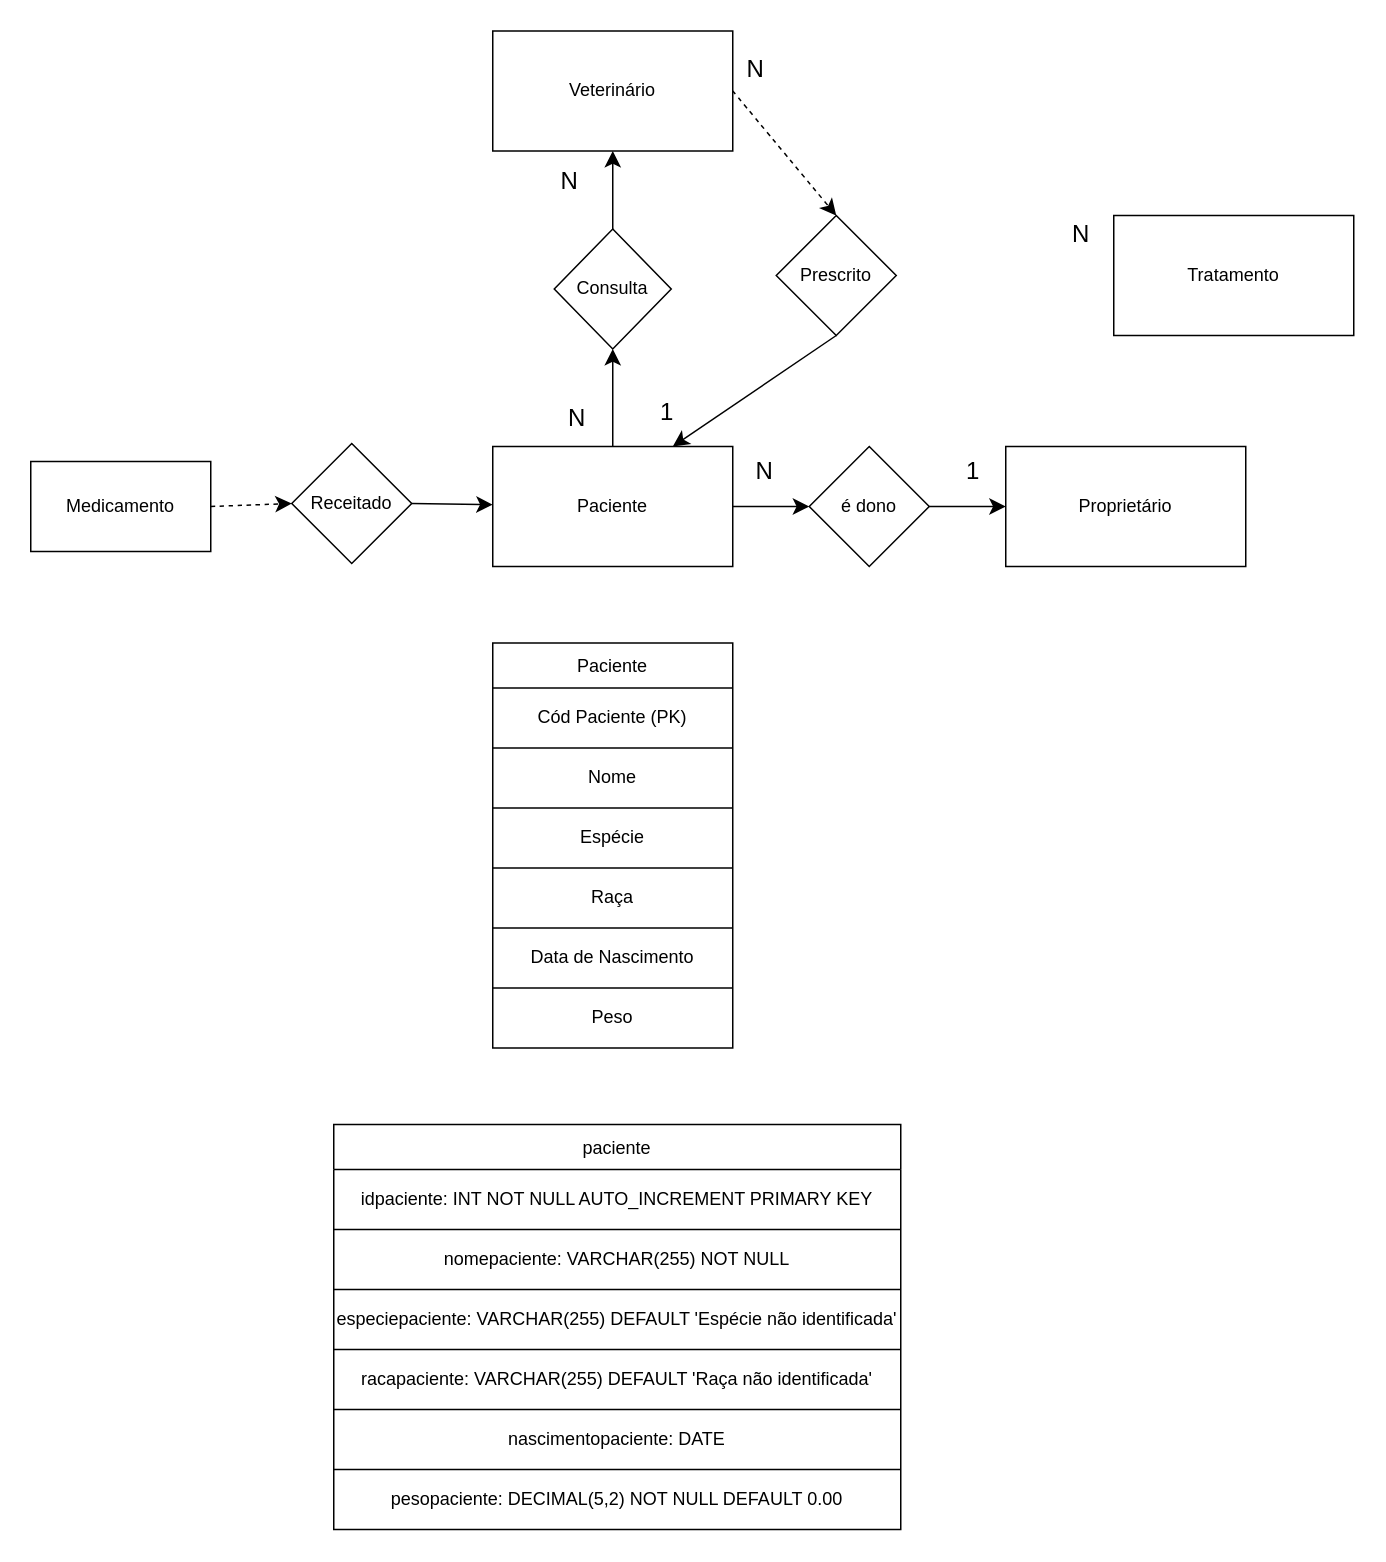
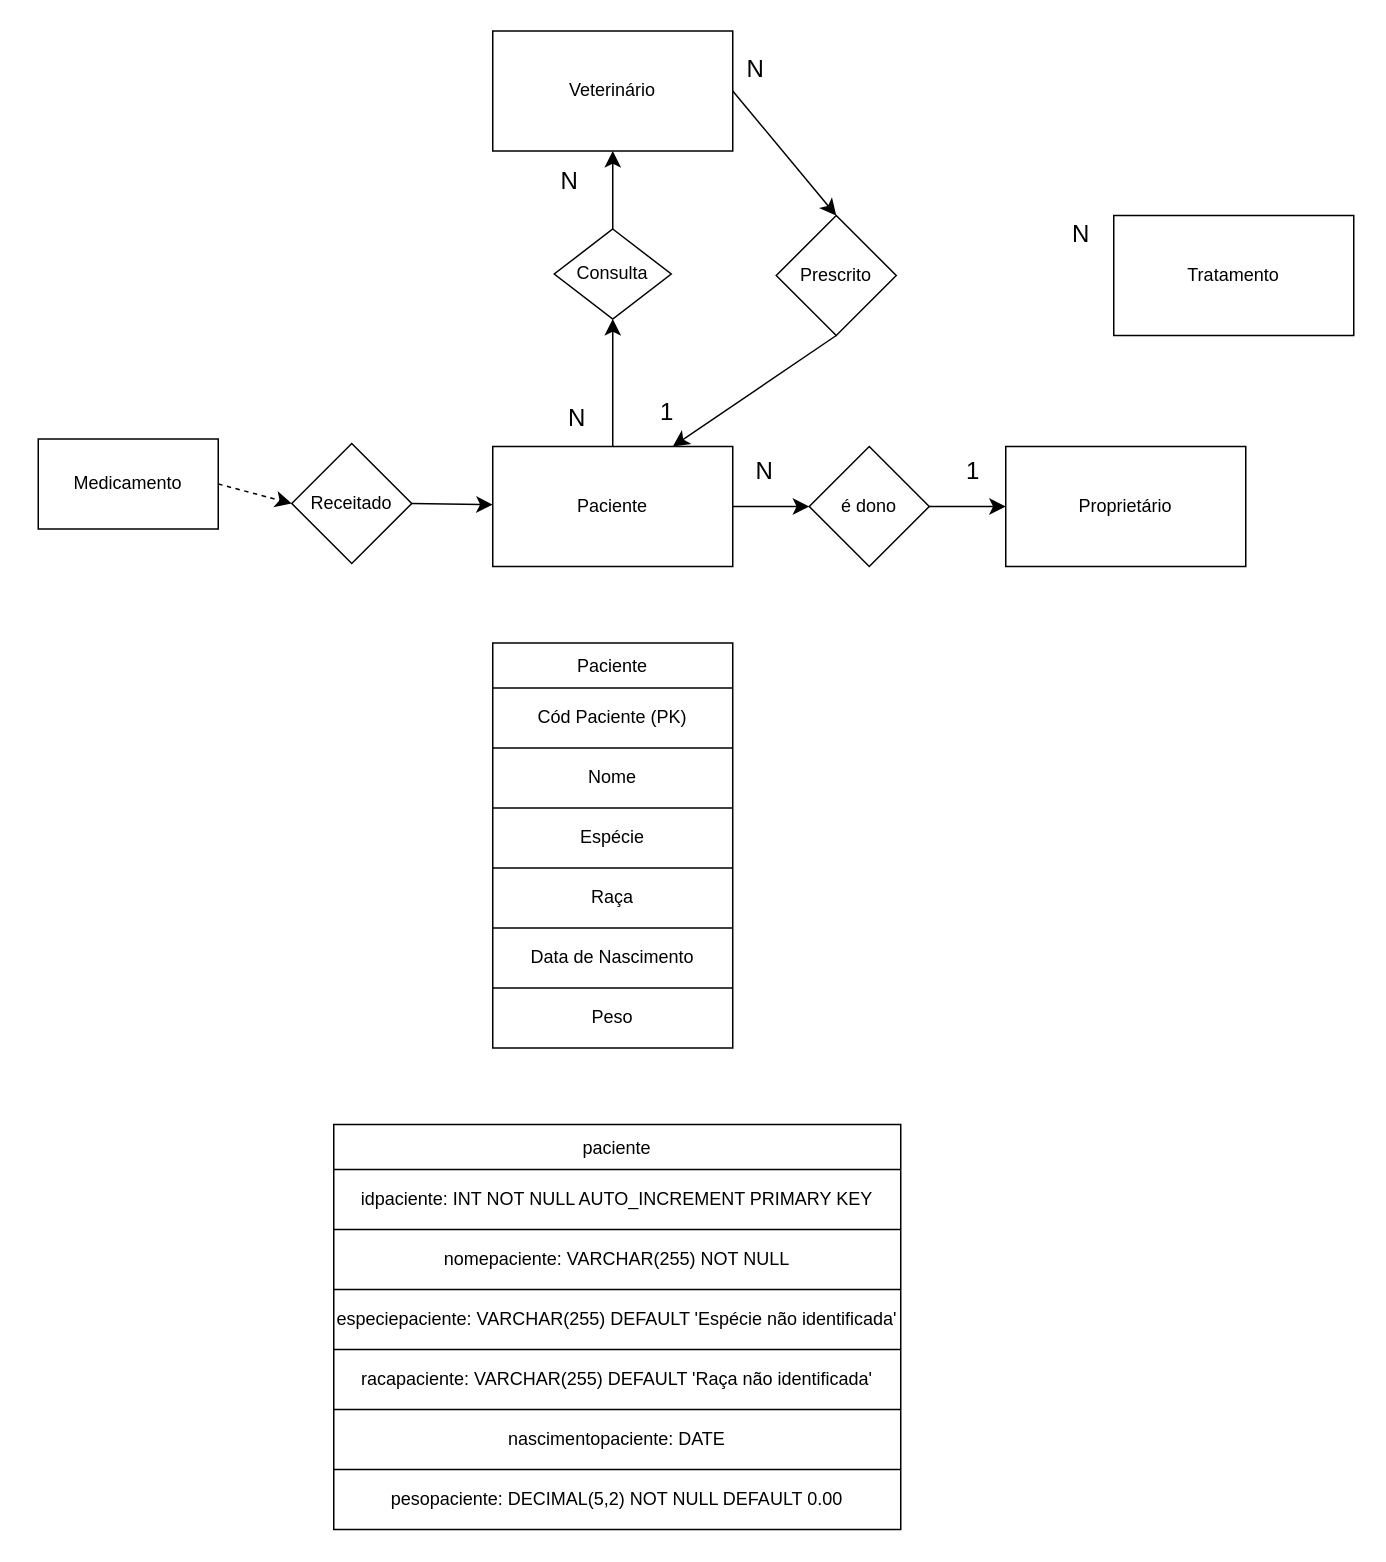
(782, 150) -> (782, 150)
(613, 289) -> (613, 274)
(121, 506) -> (128, 484)
